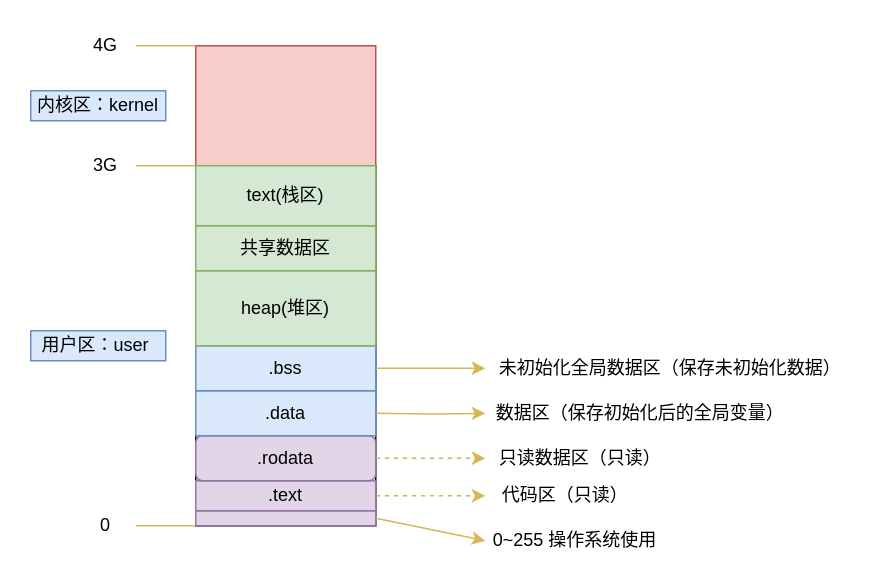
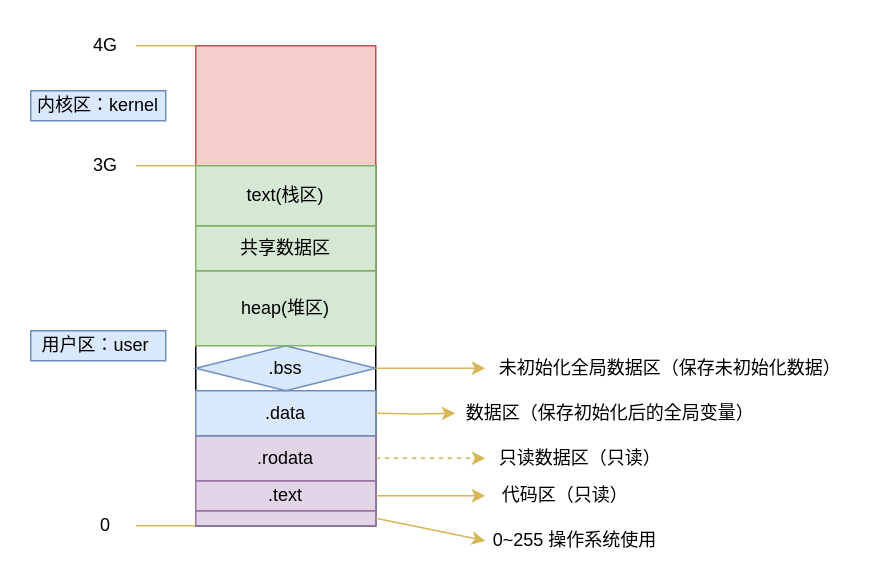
(286, 368) -> (286, 368)
(641, 413) -> (611, 413)
(286, 458) -> (286, 458)
(426, 496) -> (426, 496)
